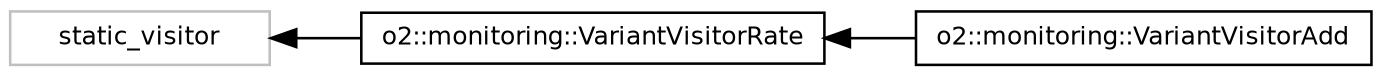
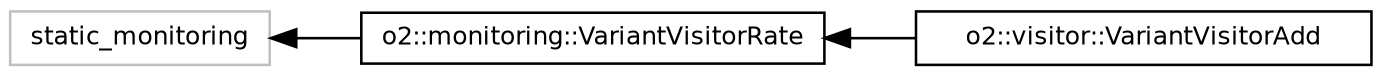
(140, 38) -> (140, 38)
(1144, 38) -> (1144, 38)
